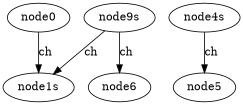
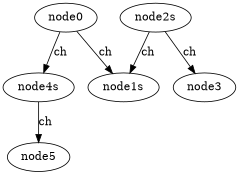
(120, 18) -> (156, 18)
none -> (53, 49)
(120, 87) -> (205, 87)
